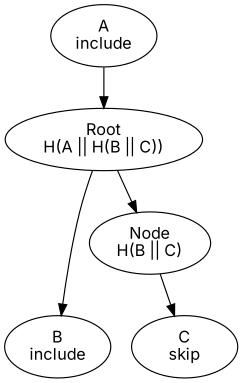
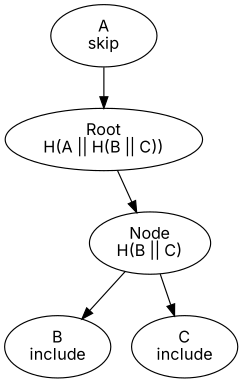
(104, 36) -> (104, 36)
(74, 237) -> (107, 291)
(185, 347) -> (185, 347)
